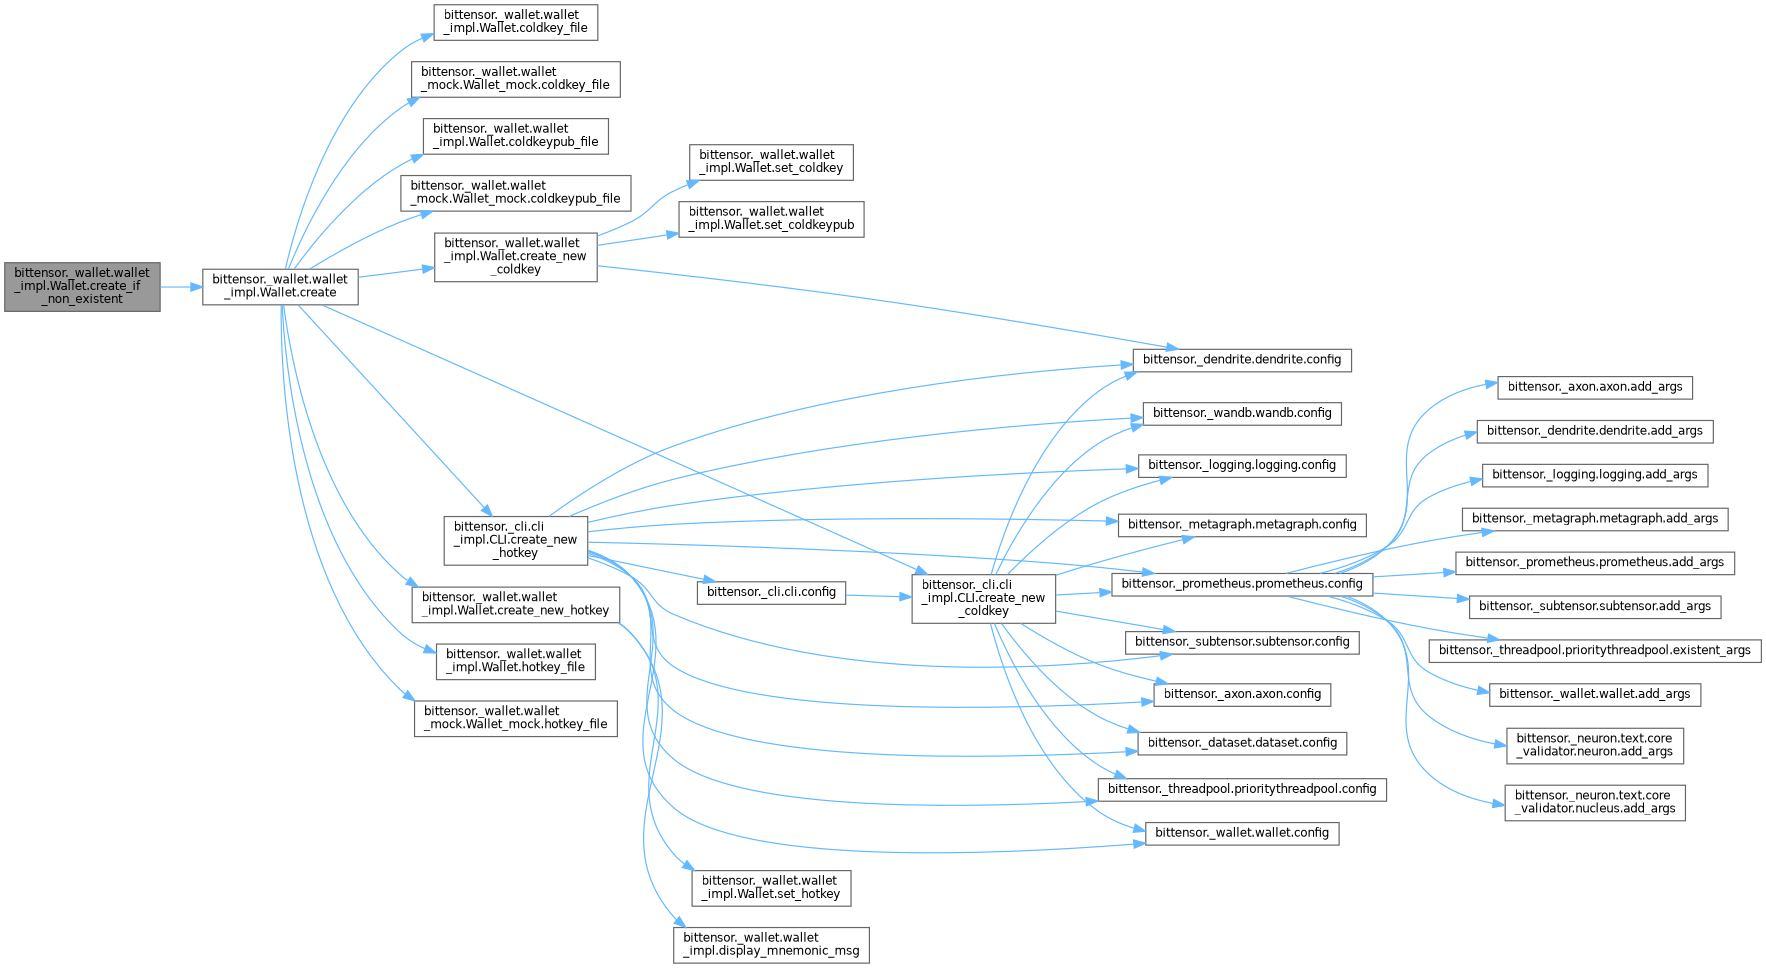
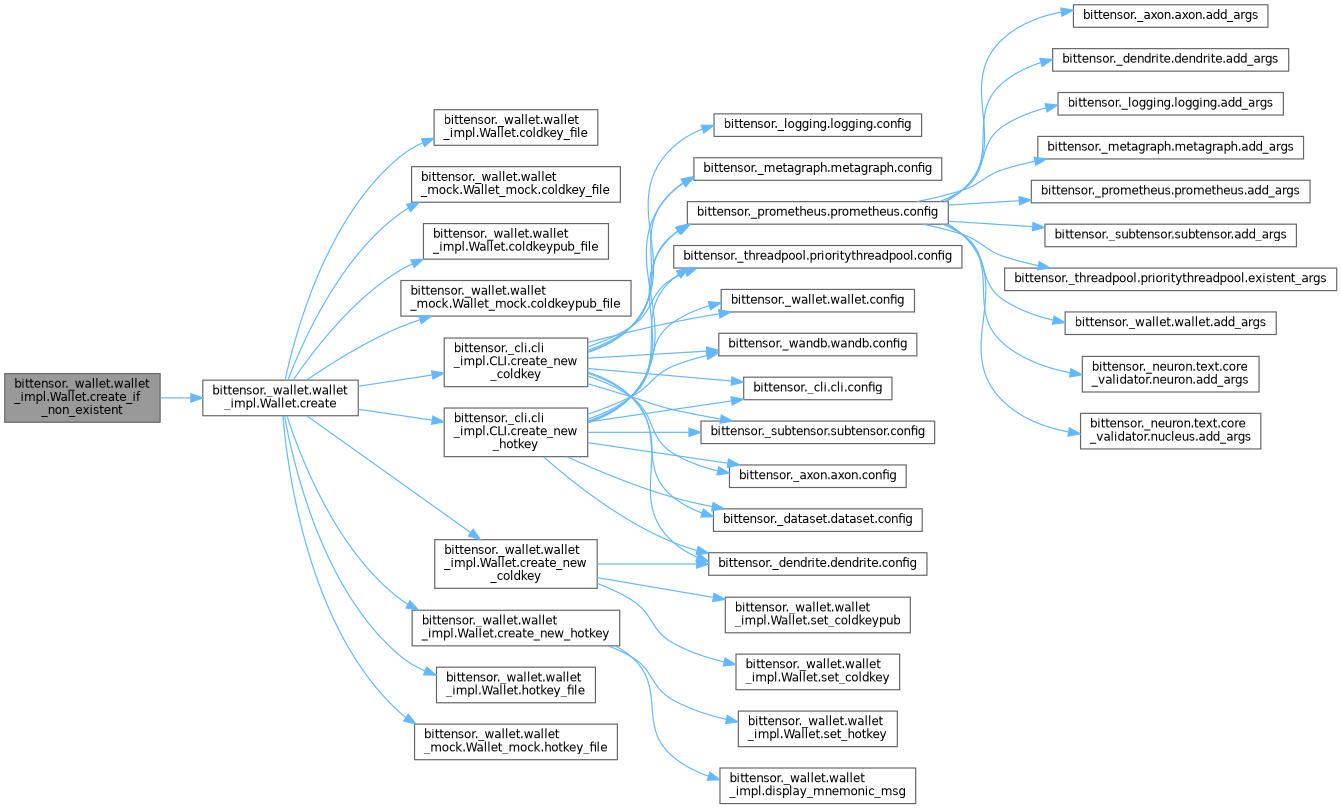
(856, 485) -> none
(873, 596) -> (670, 376)
